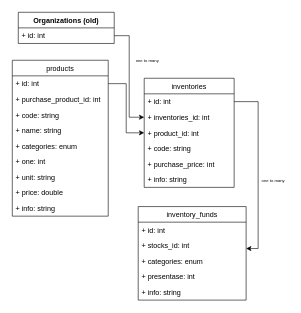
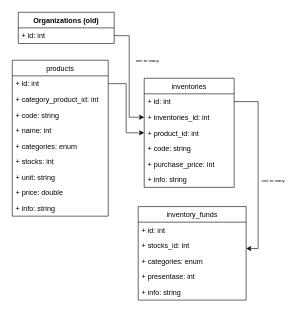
(63, 100) -> (63, 100)
(40, 131) -> (34, 131)
(32, 162) -> (38, 162)
